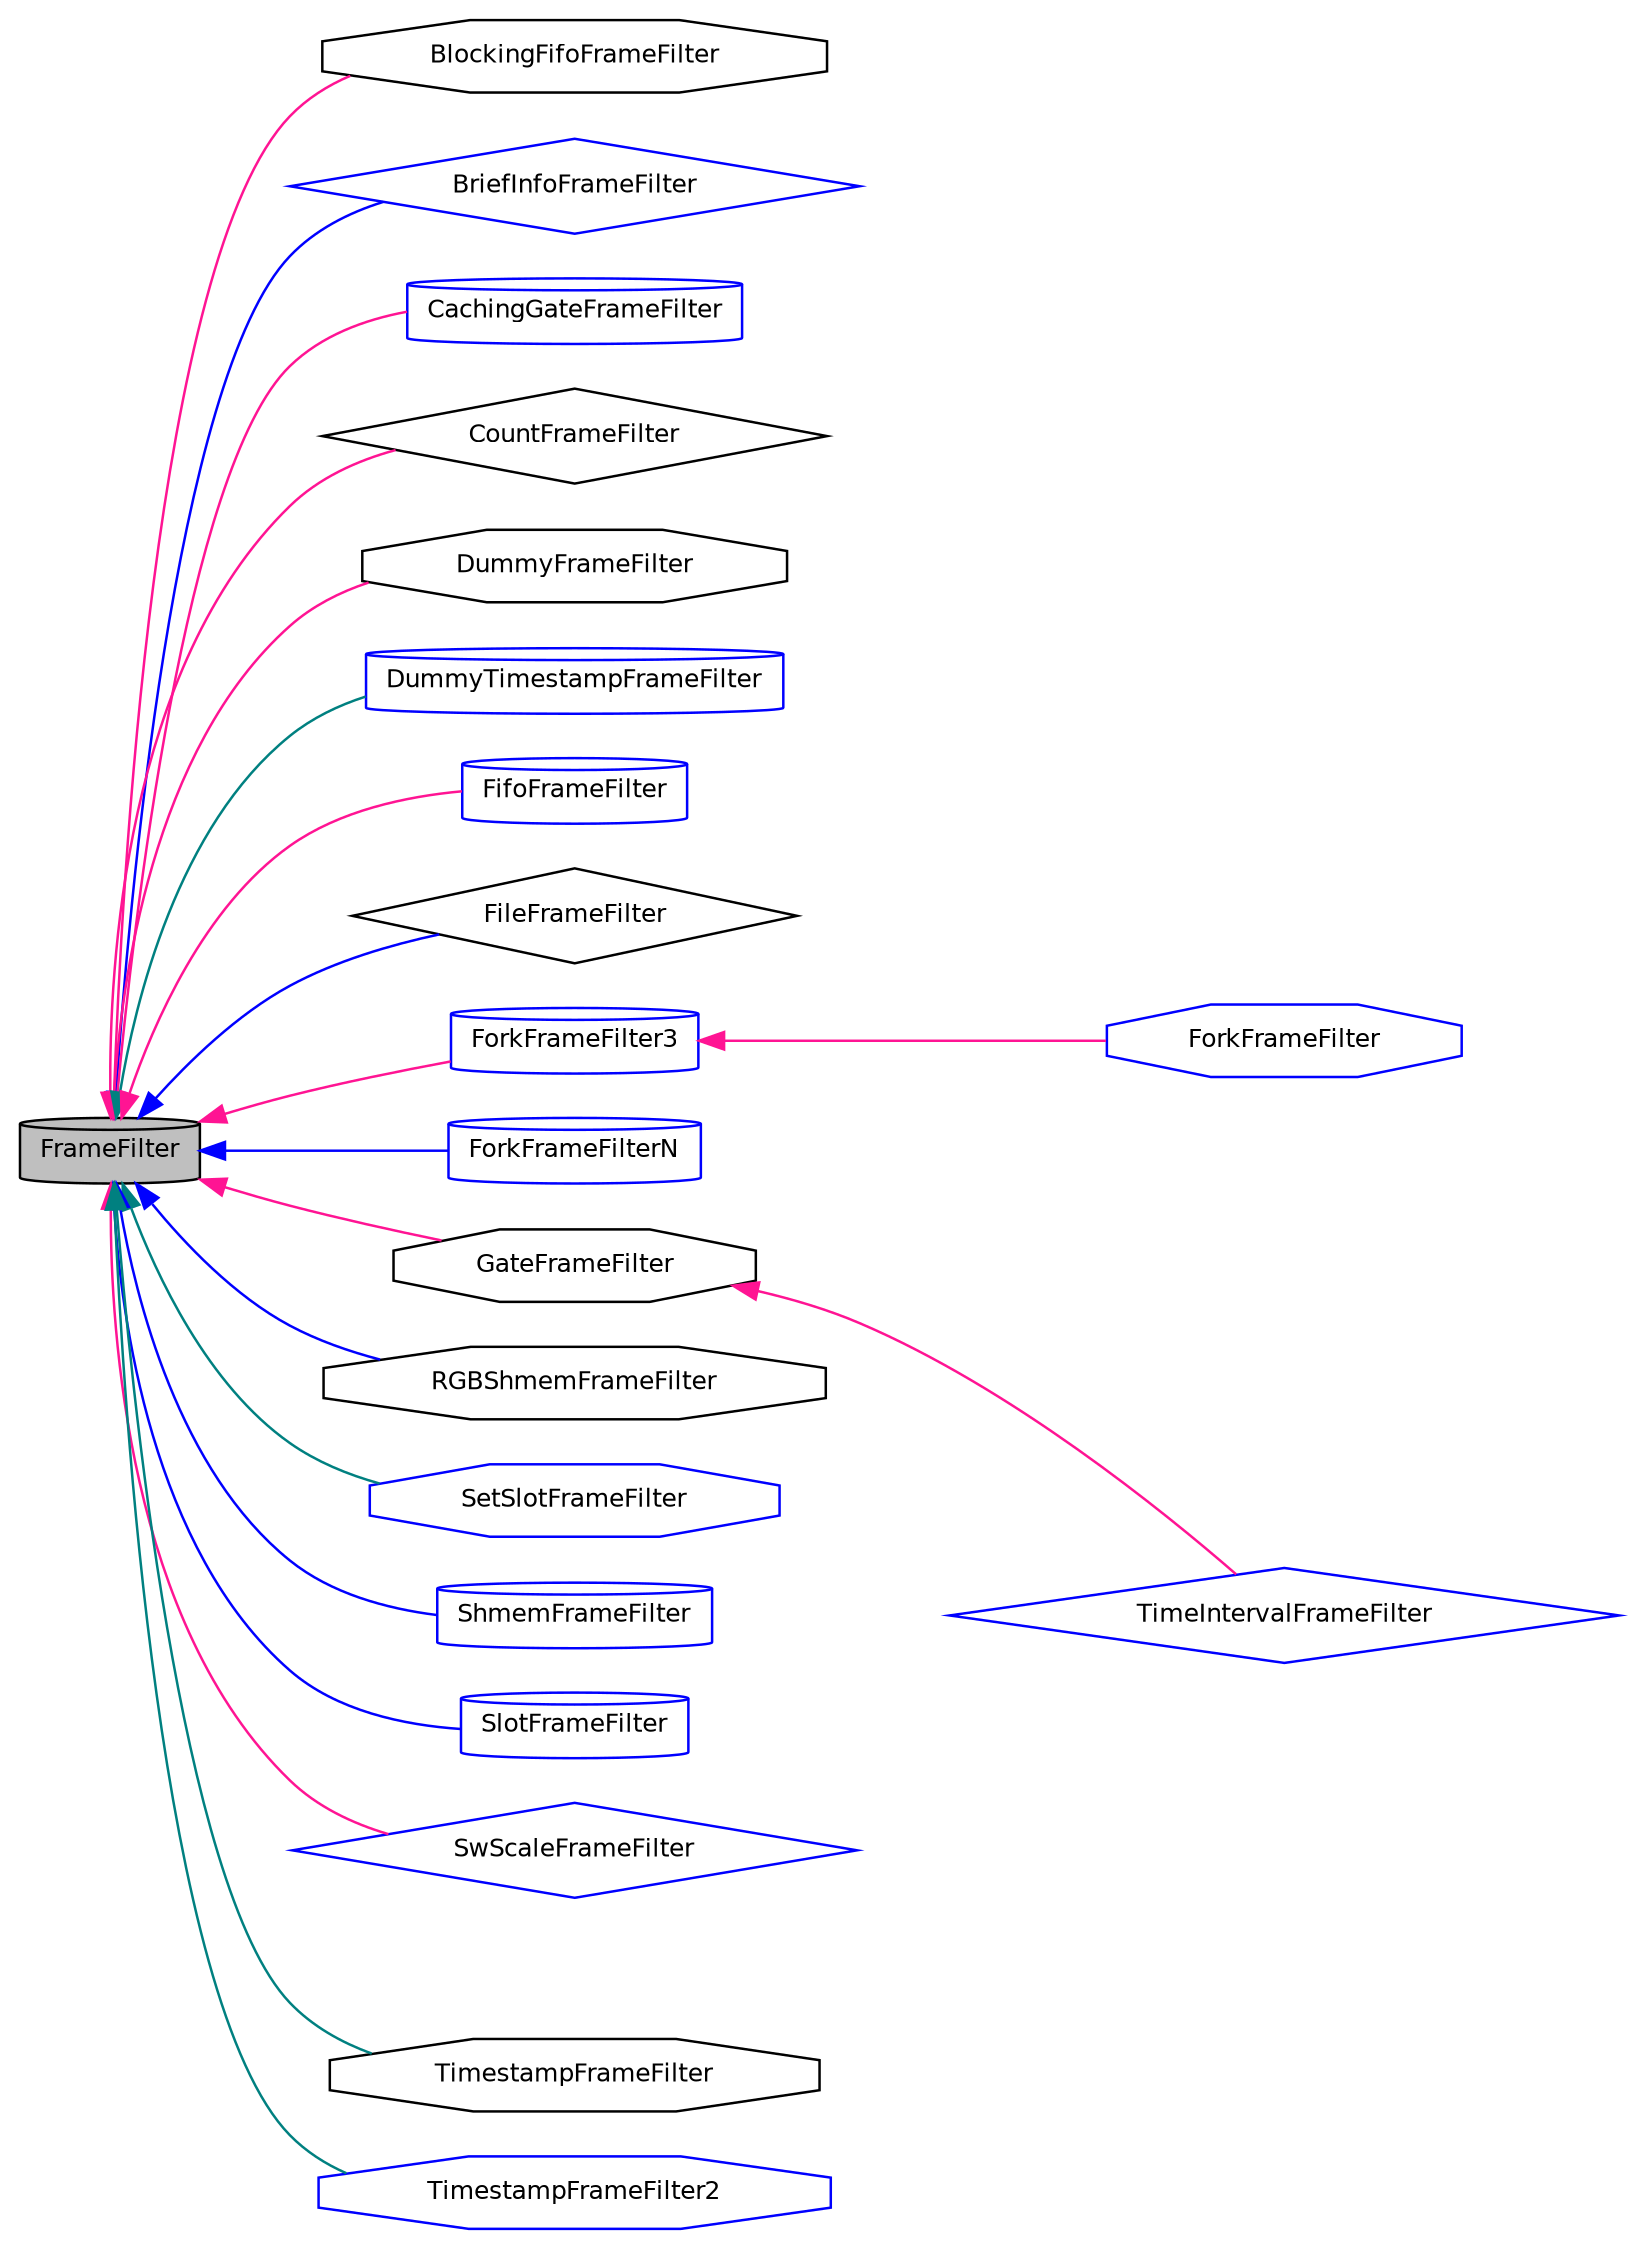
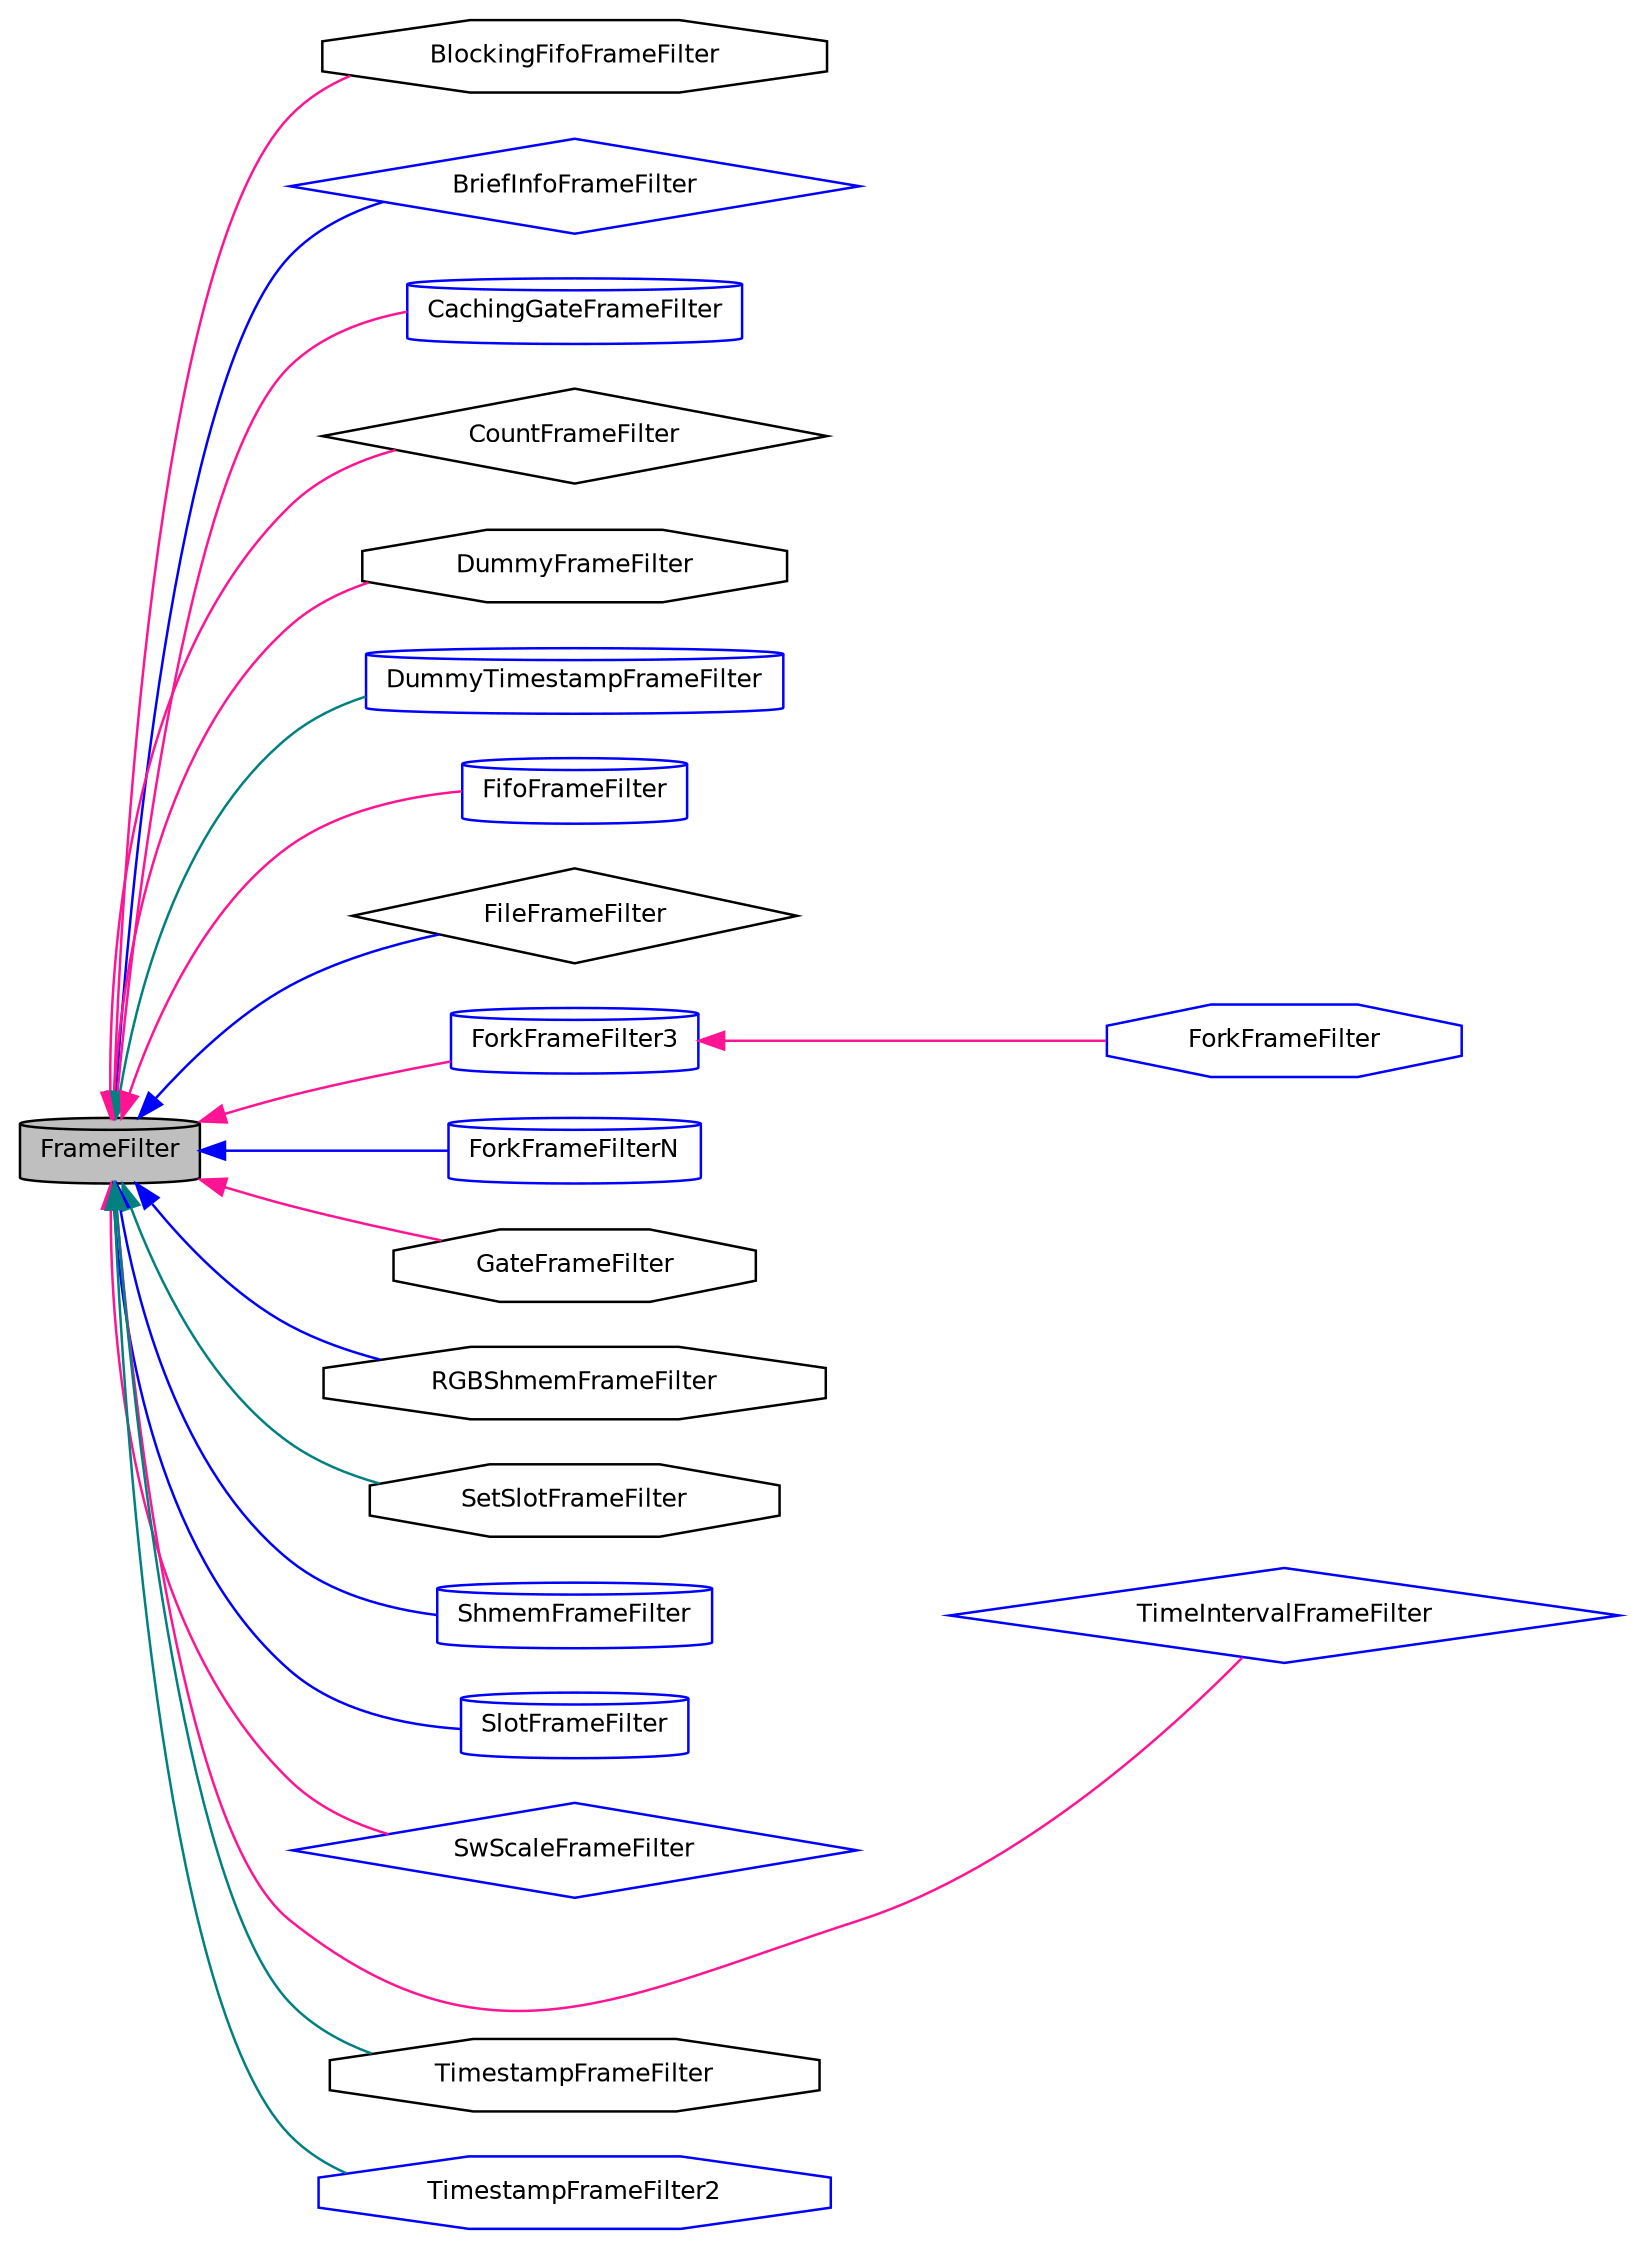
(1012, 1406) -> (435, 1999)
(575, 1501) -> (575, 1501)
